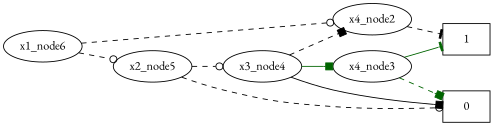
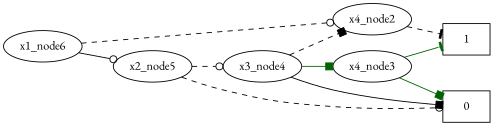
(94, 56) -> (94, 56)
(417, 85) -> (417, 85)
